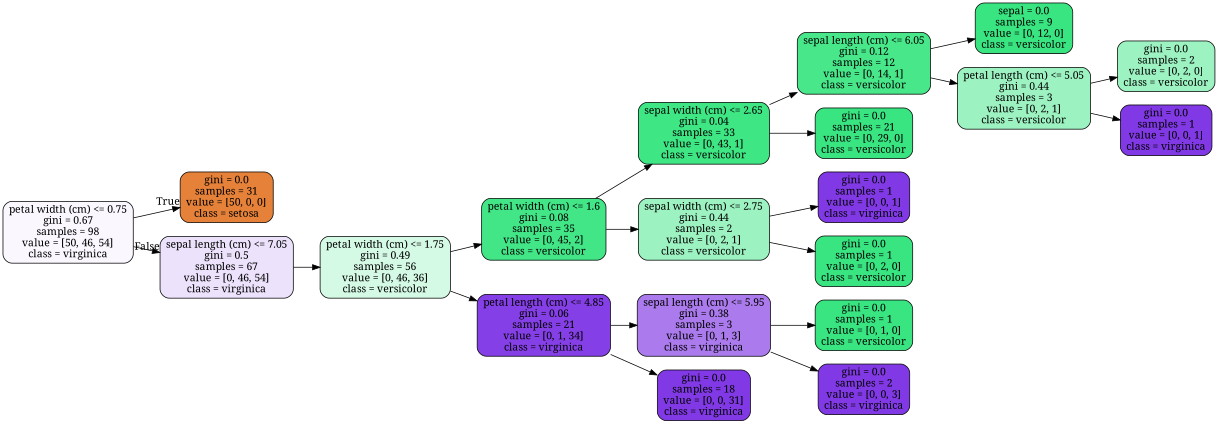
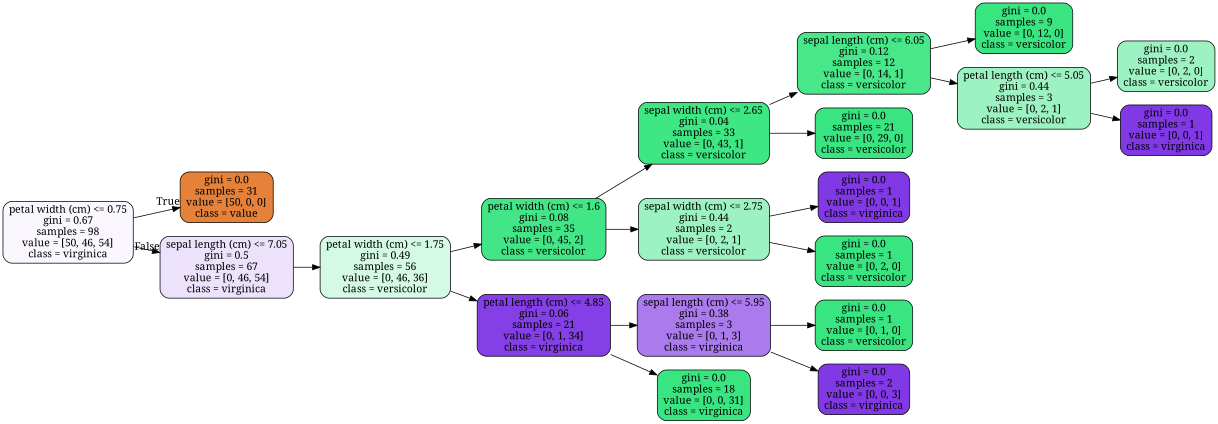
(1024, 28) -> (1024, 28)
(227, 197) -> (227, 197)
(704, 395) -> (704, 395)
